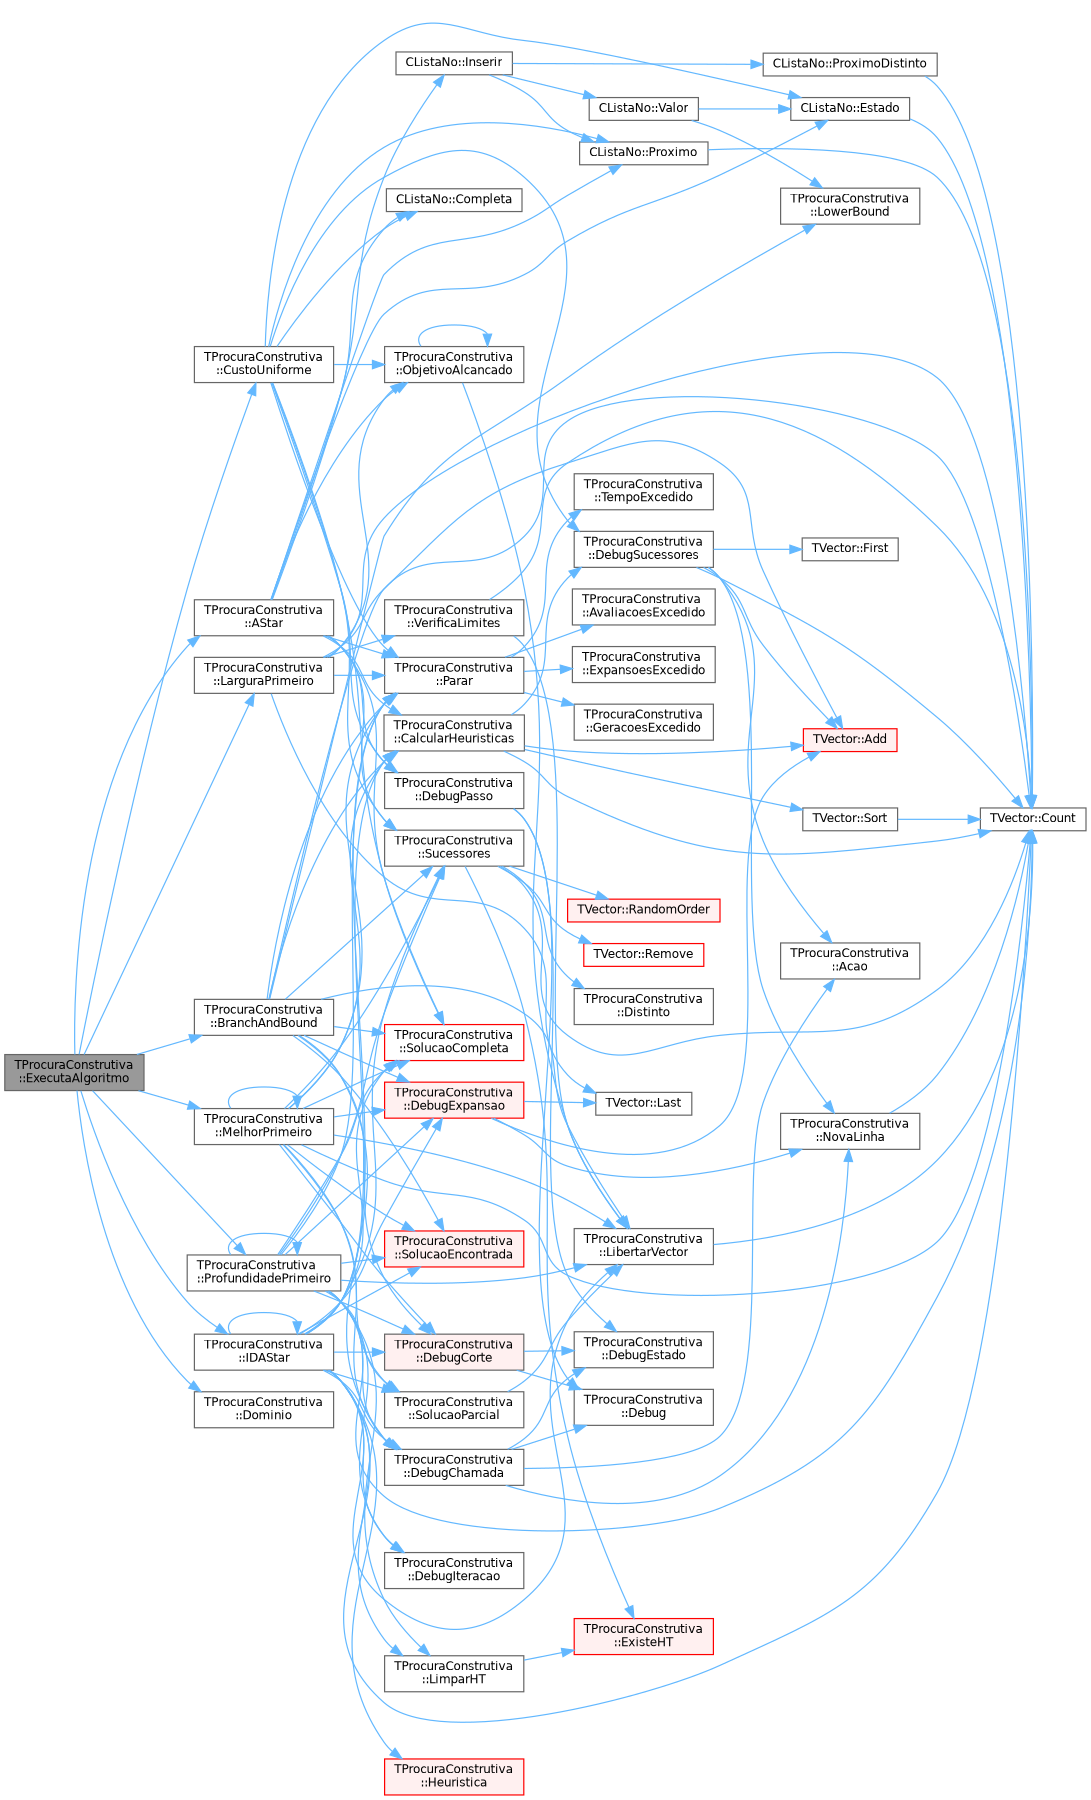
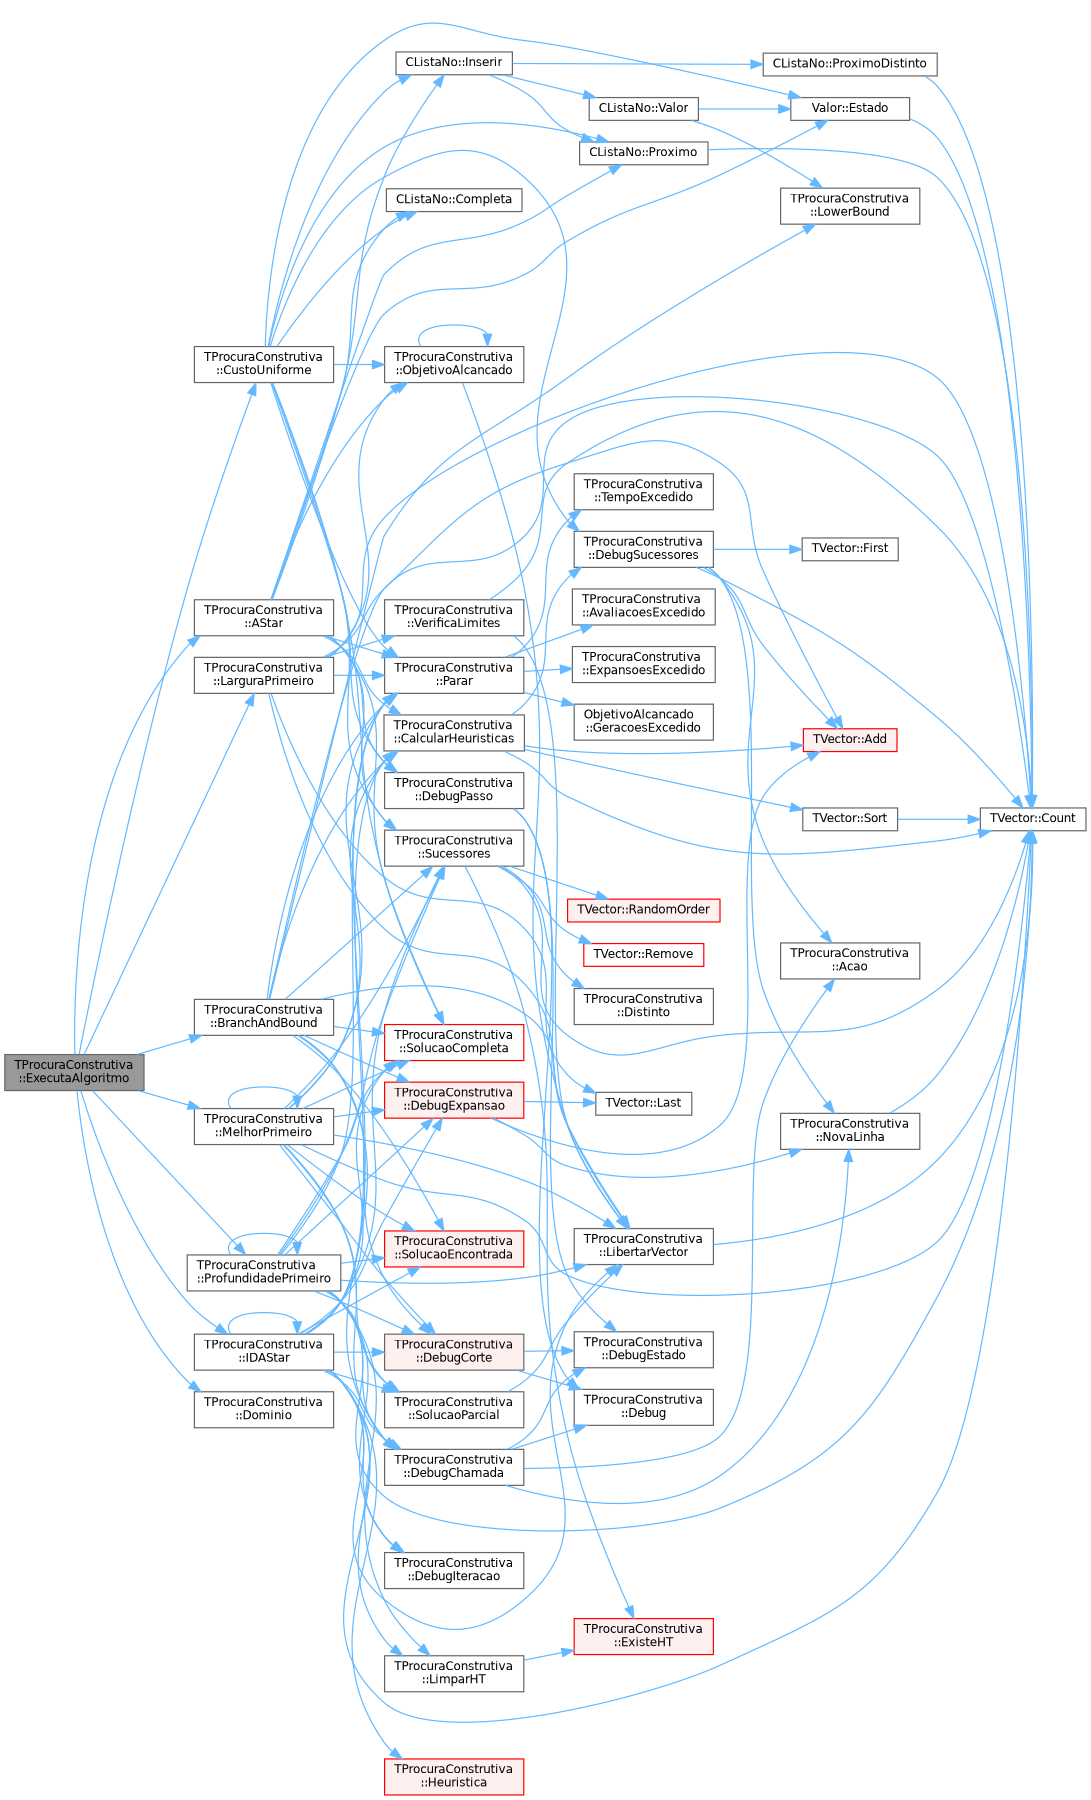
(850, 109) -> (850, 109)
none -> (313, 202)
(644, 722) -> (644, 722)
none -> (452, 955)
